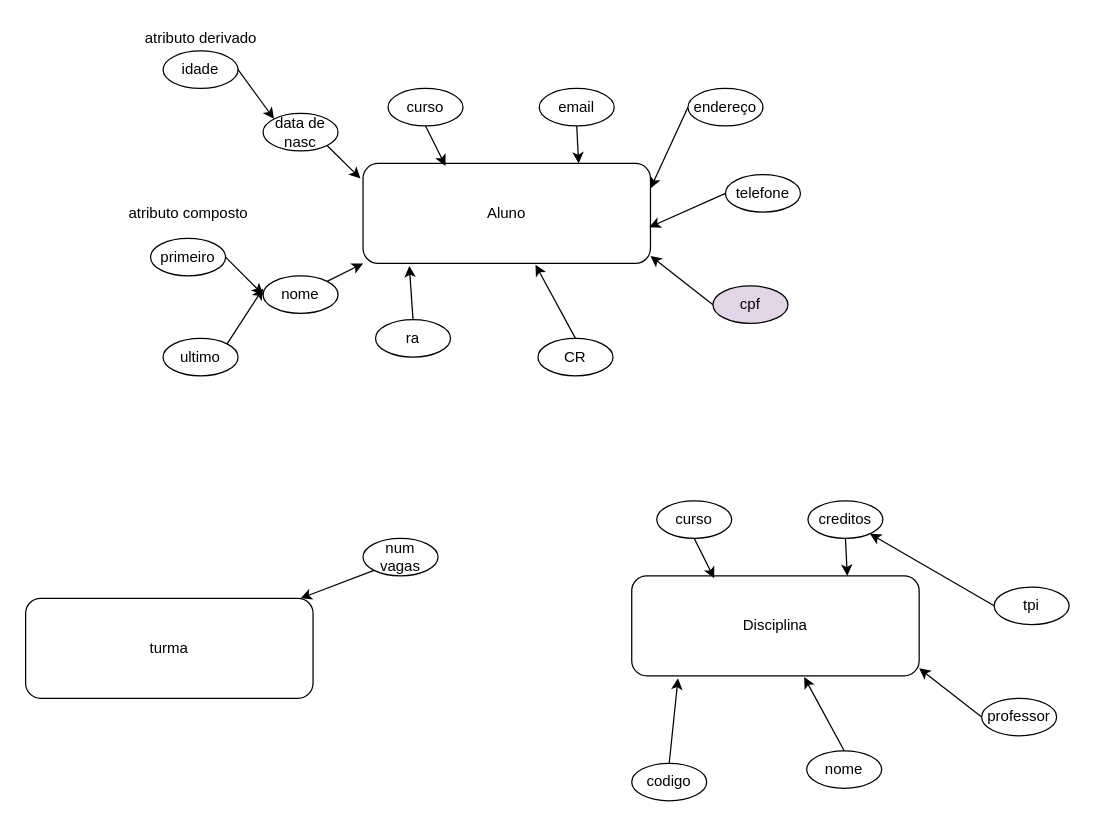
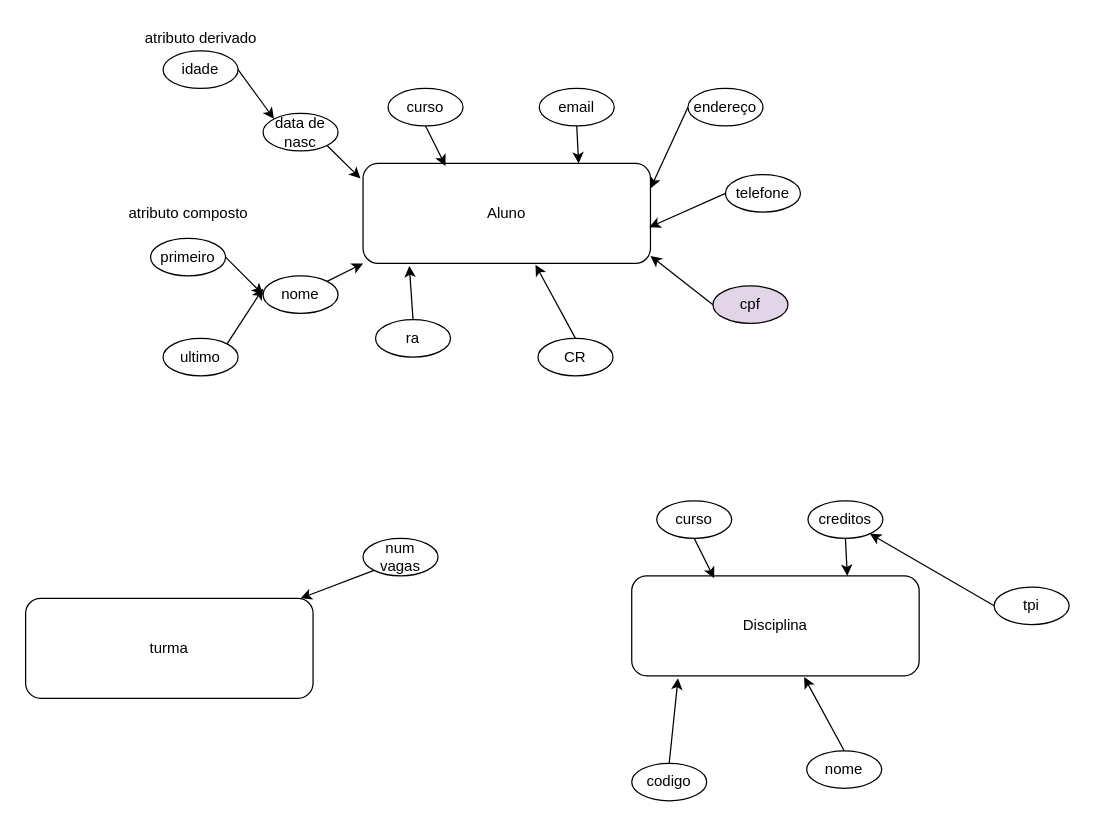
(954, 695) -> none
(1019, 717) -> none
